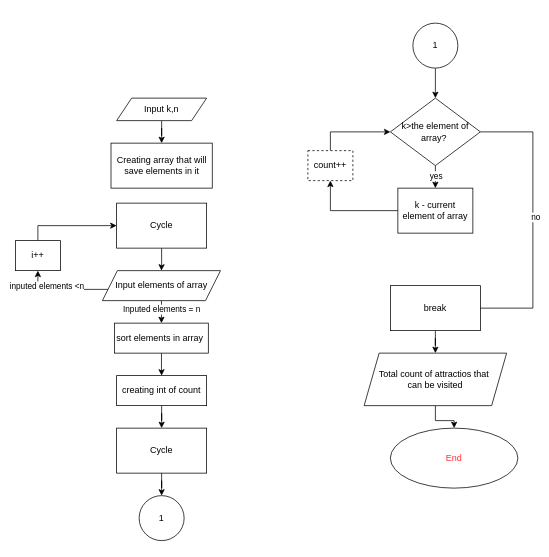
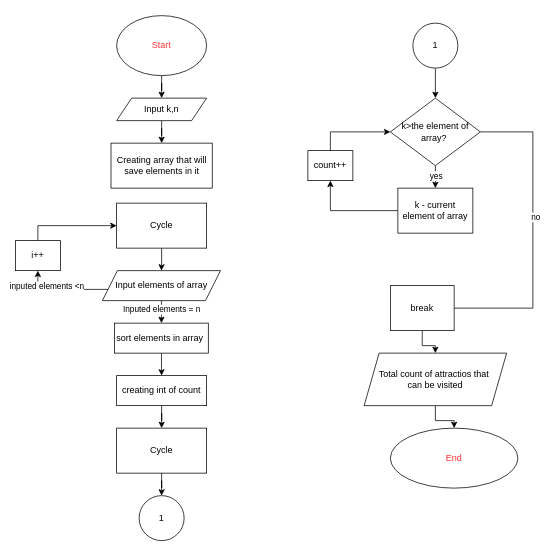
none -> (162, 45)
none -> (162, 89)
(330, 165) -> (330, 165)
(435, 308) -> (422, 308)
